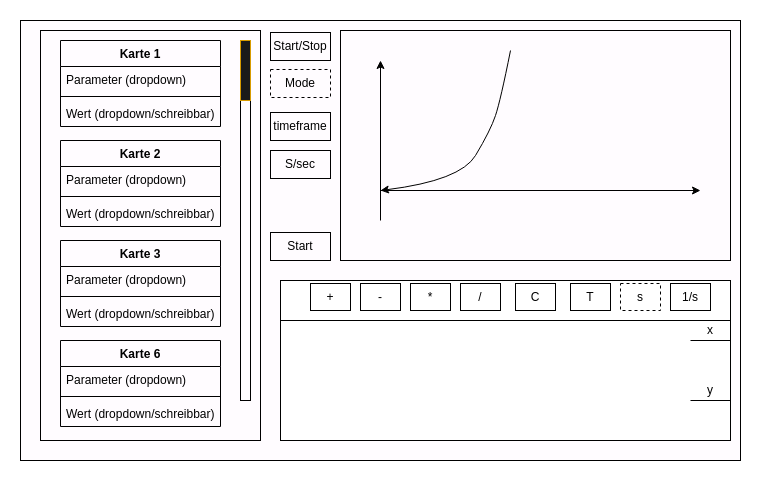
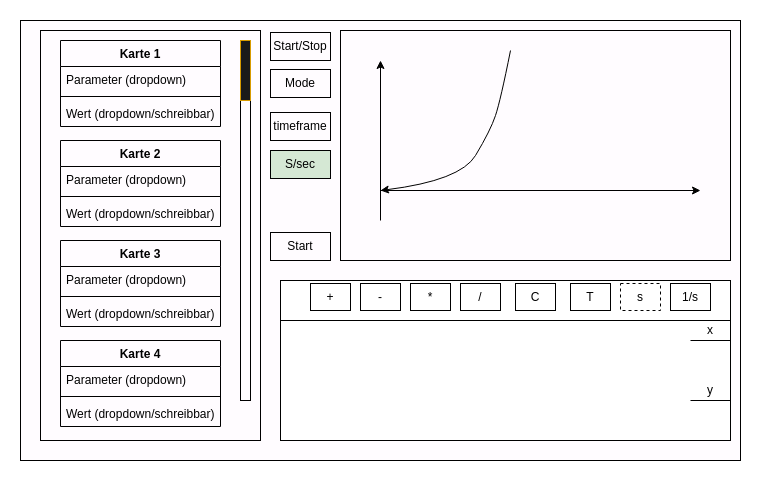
(301, 84) -> (301, 84)
(301, 165) -> (301, 165)
(140, 354) -> (140, 354)
